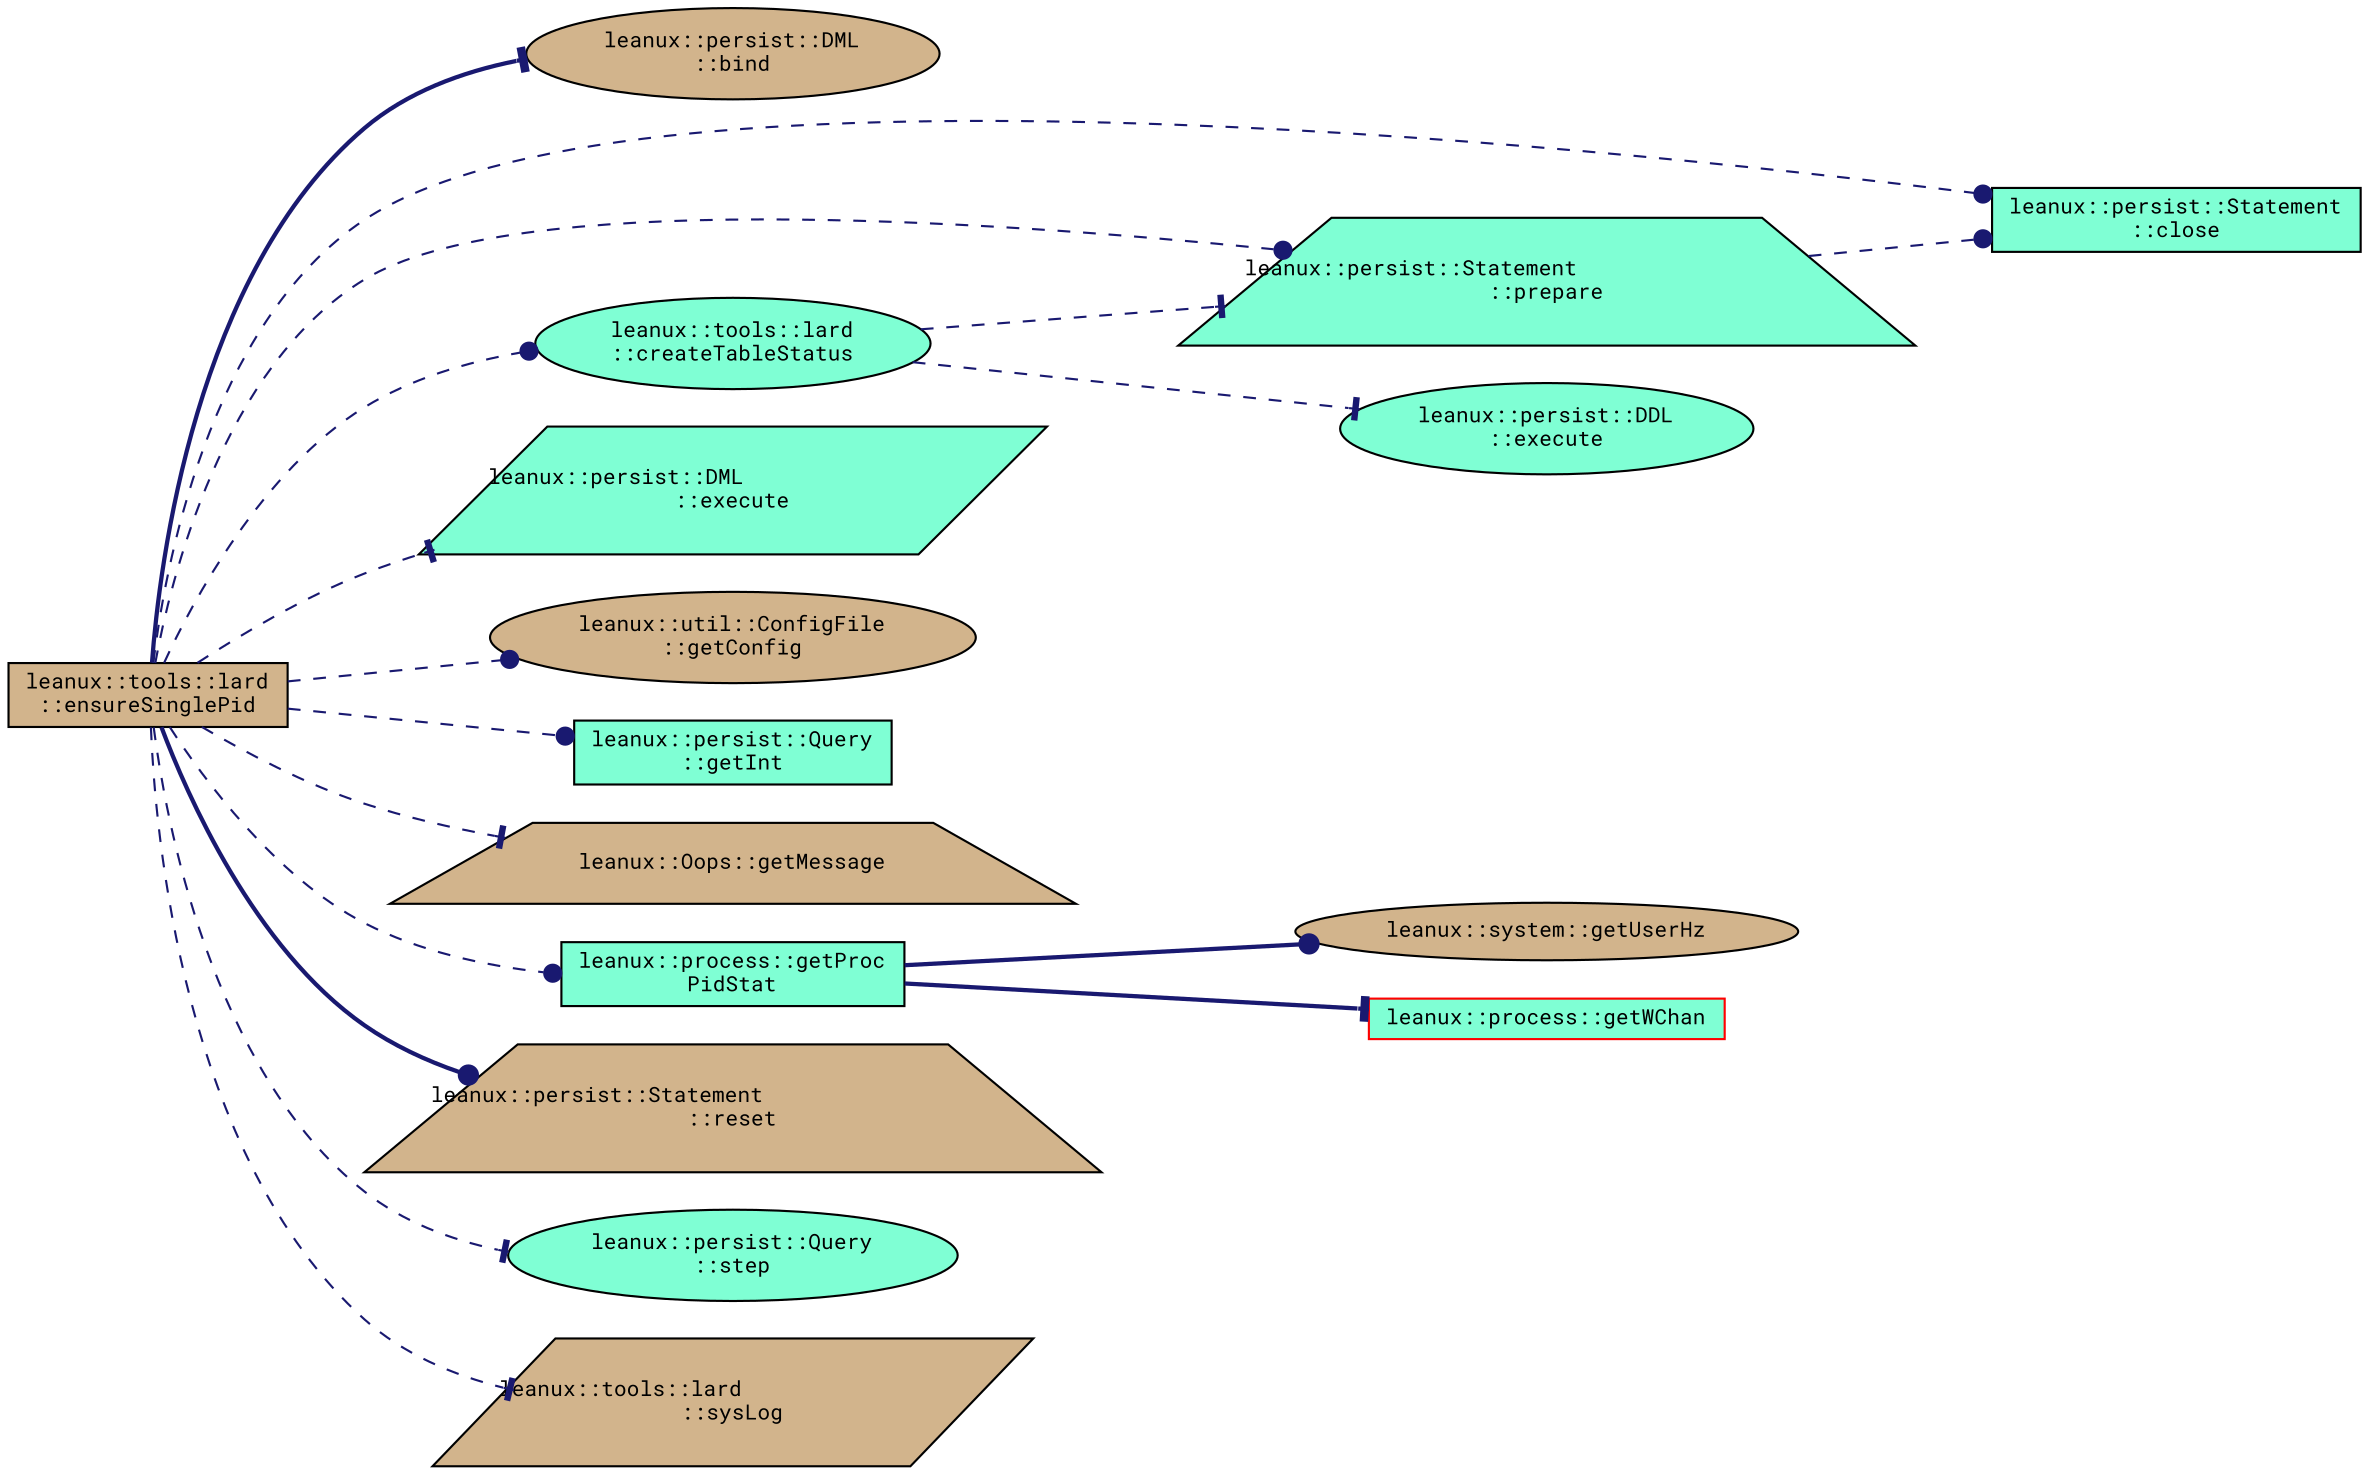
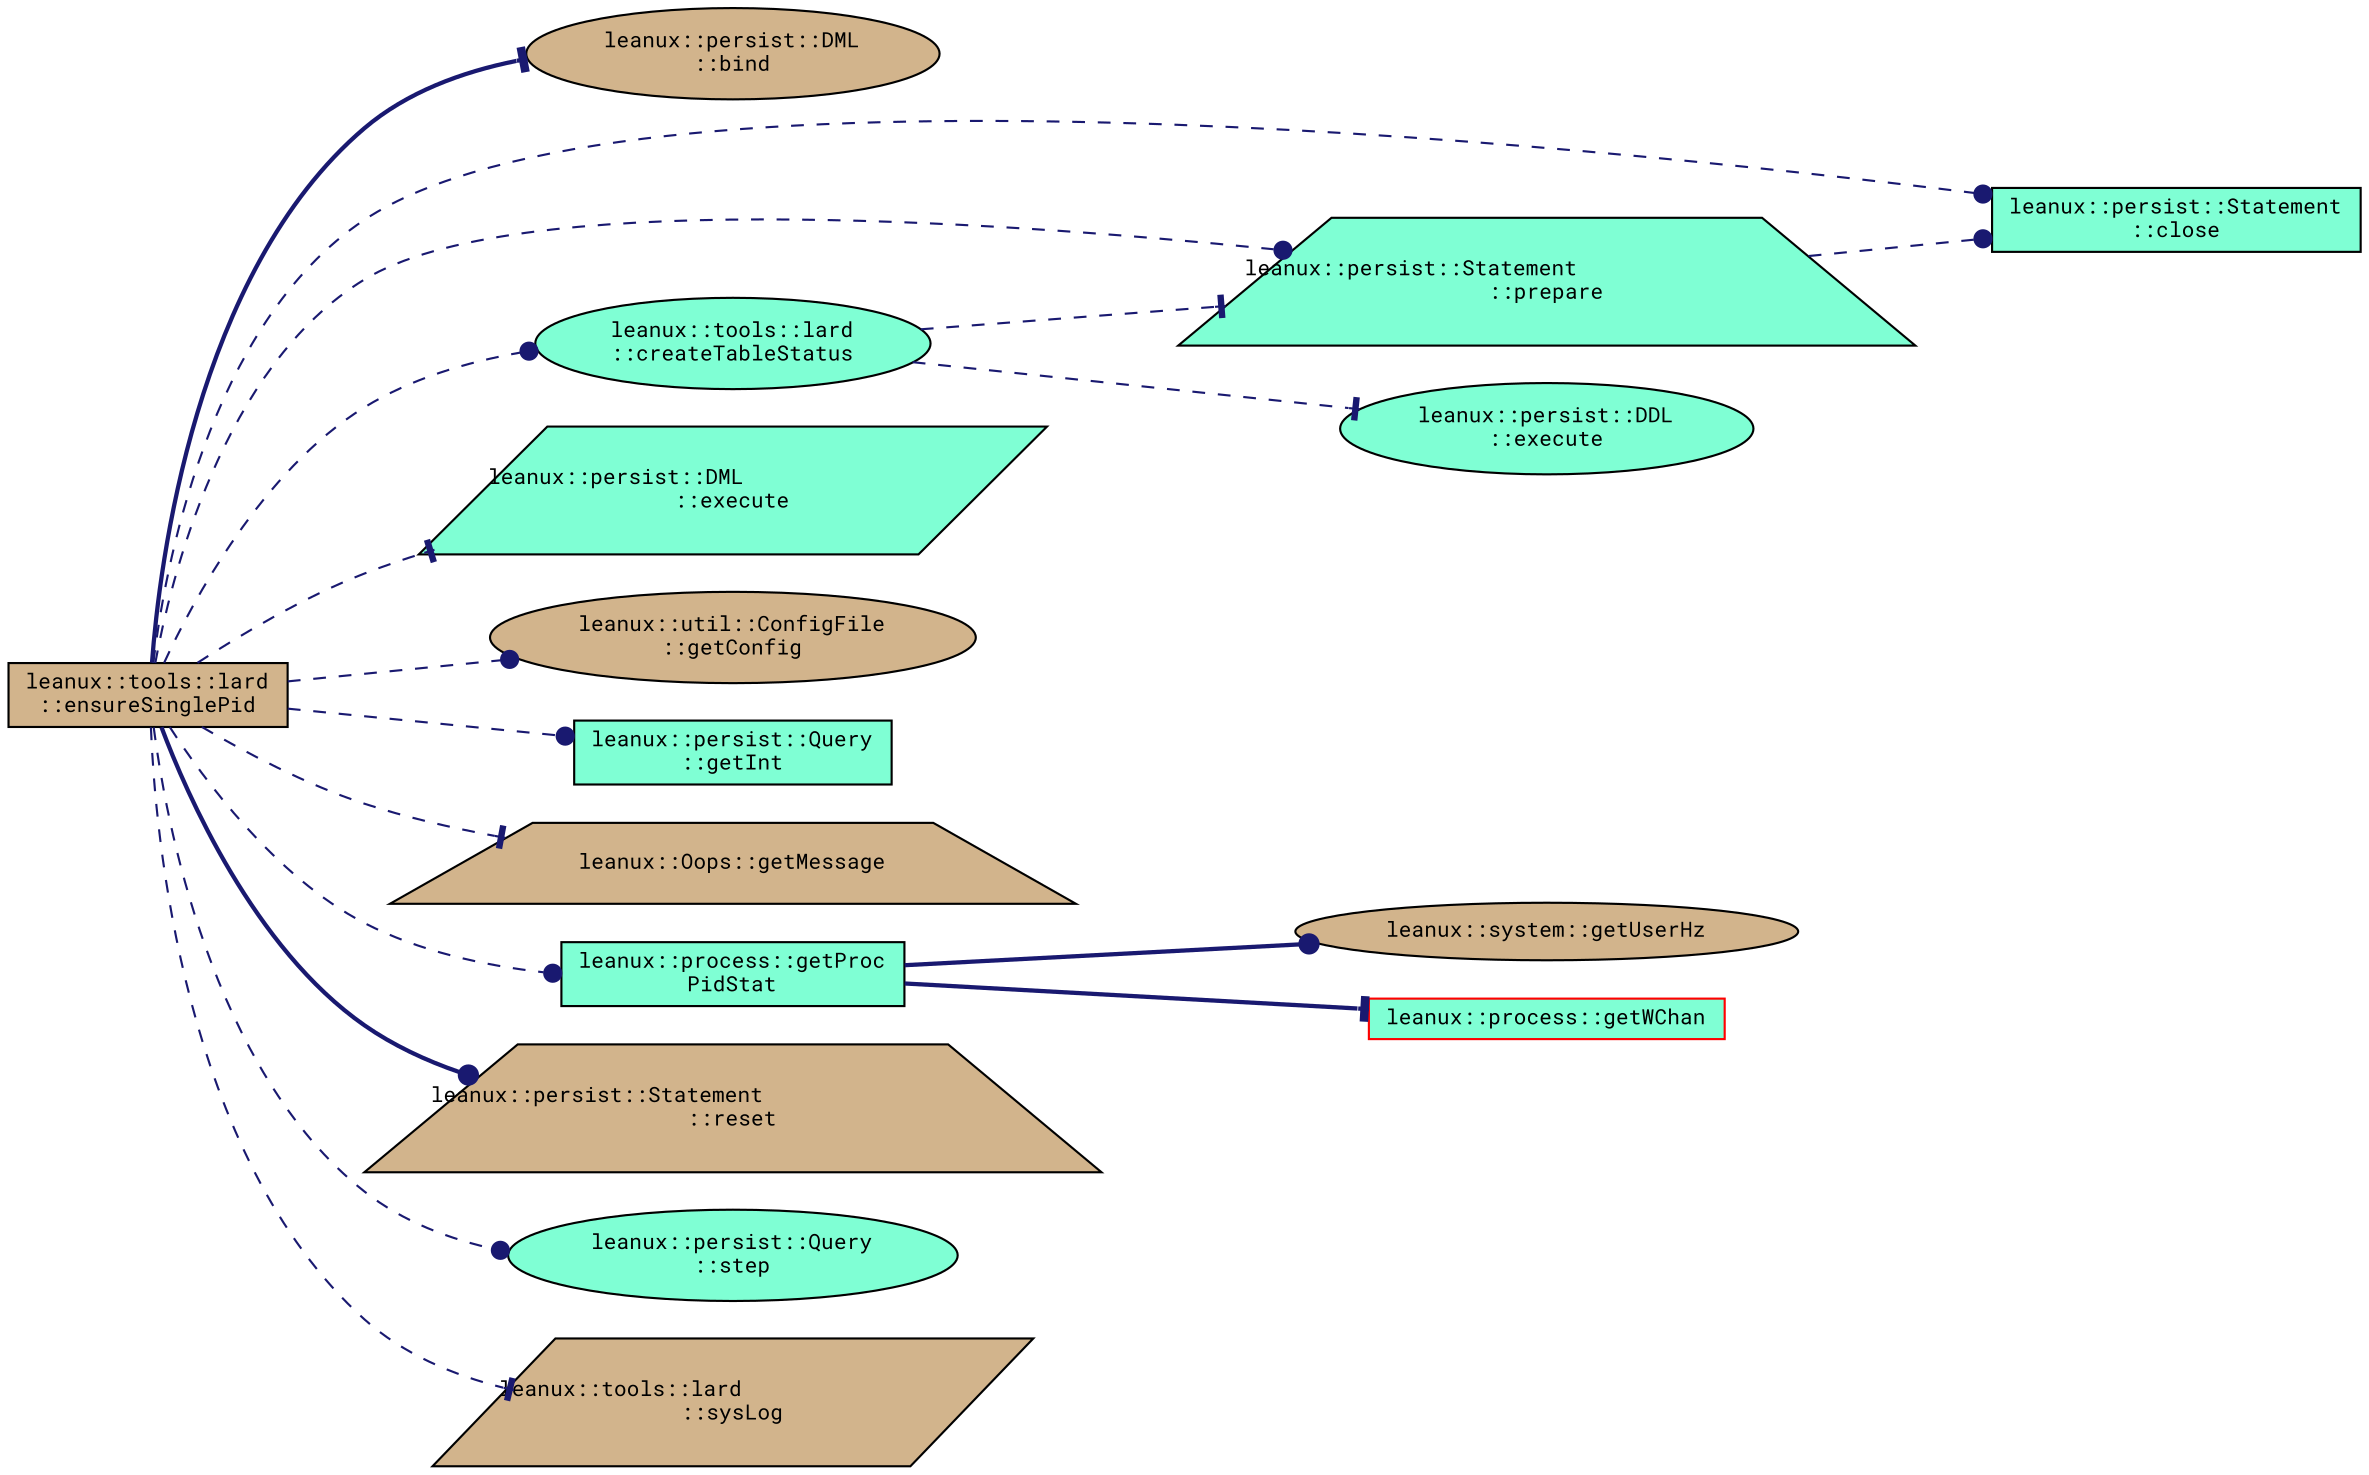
(250, 1045) -> (250, 1045)
